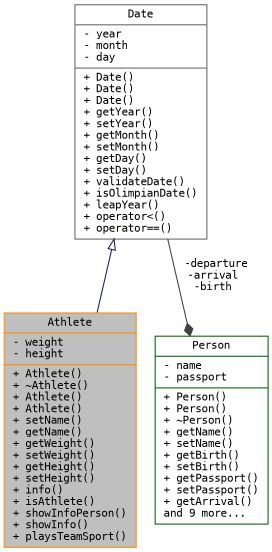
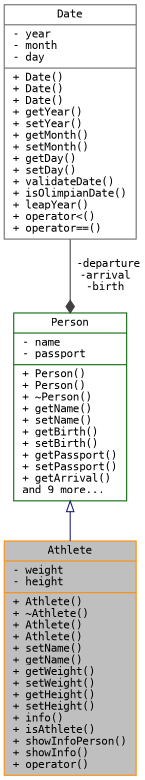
(104, 281) -> (70, 526)
(70, 537) -> (51, 765)
